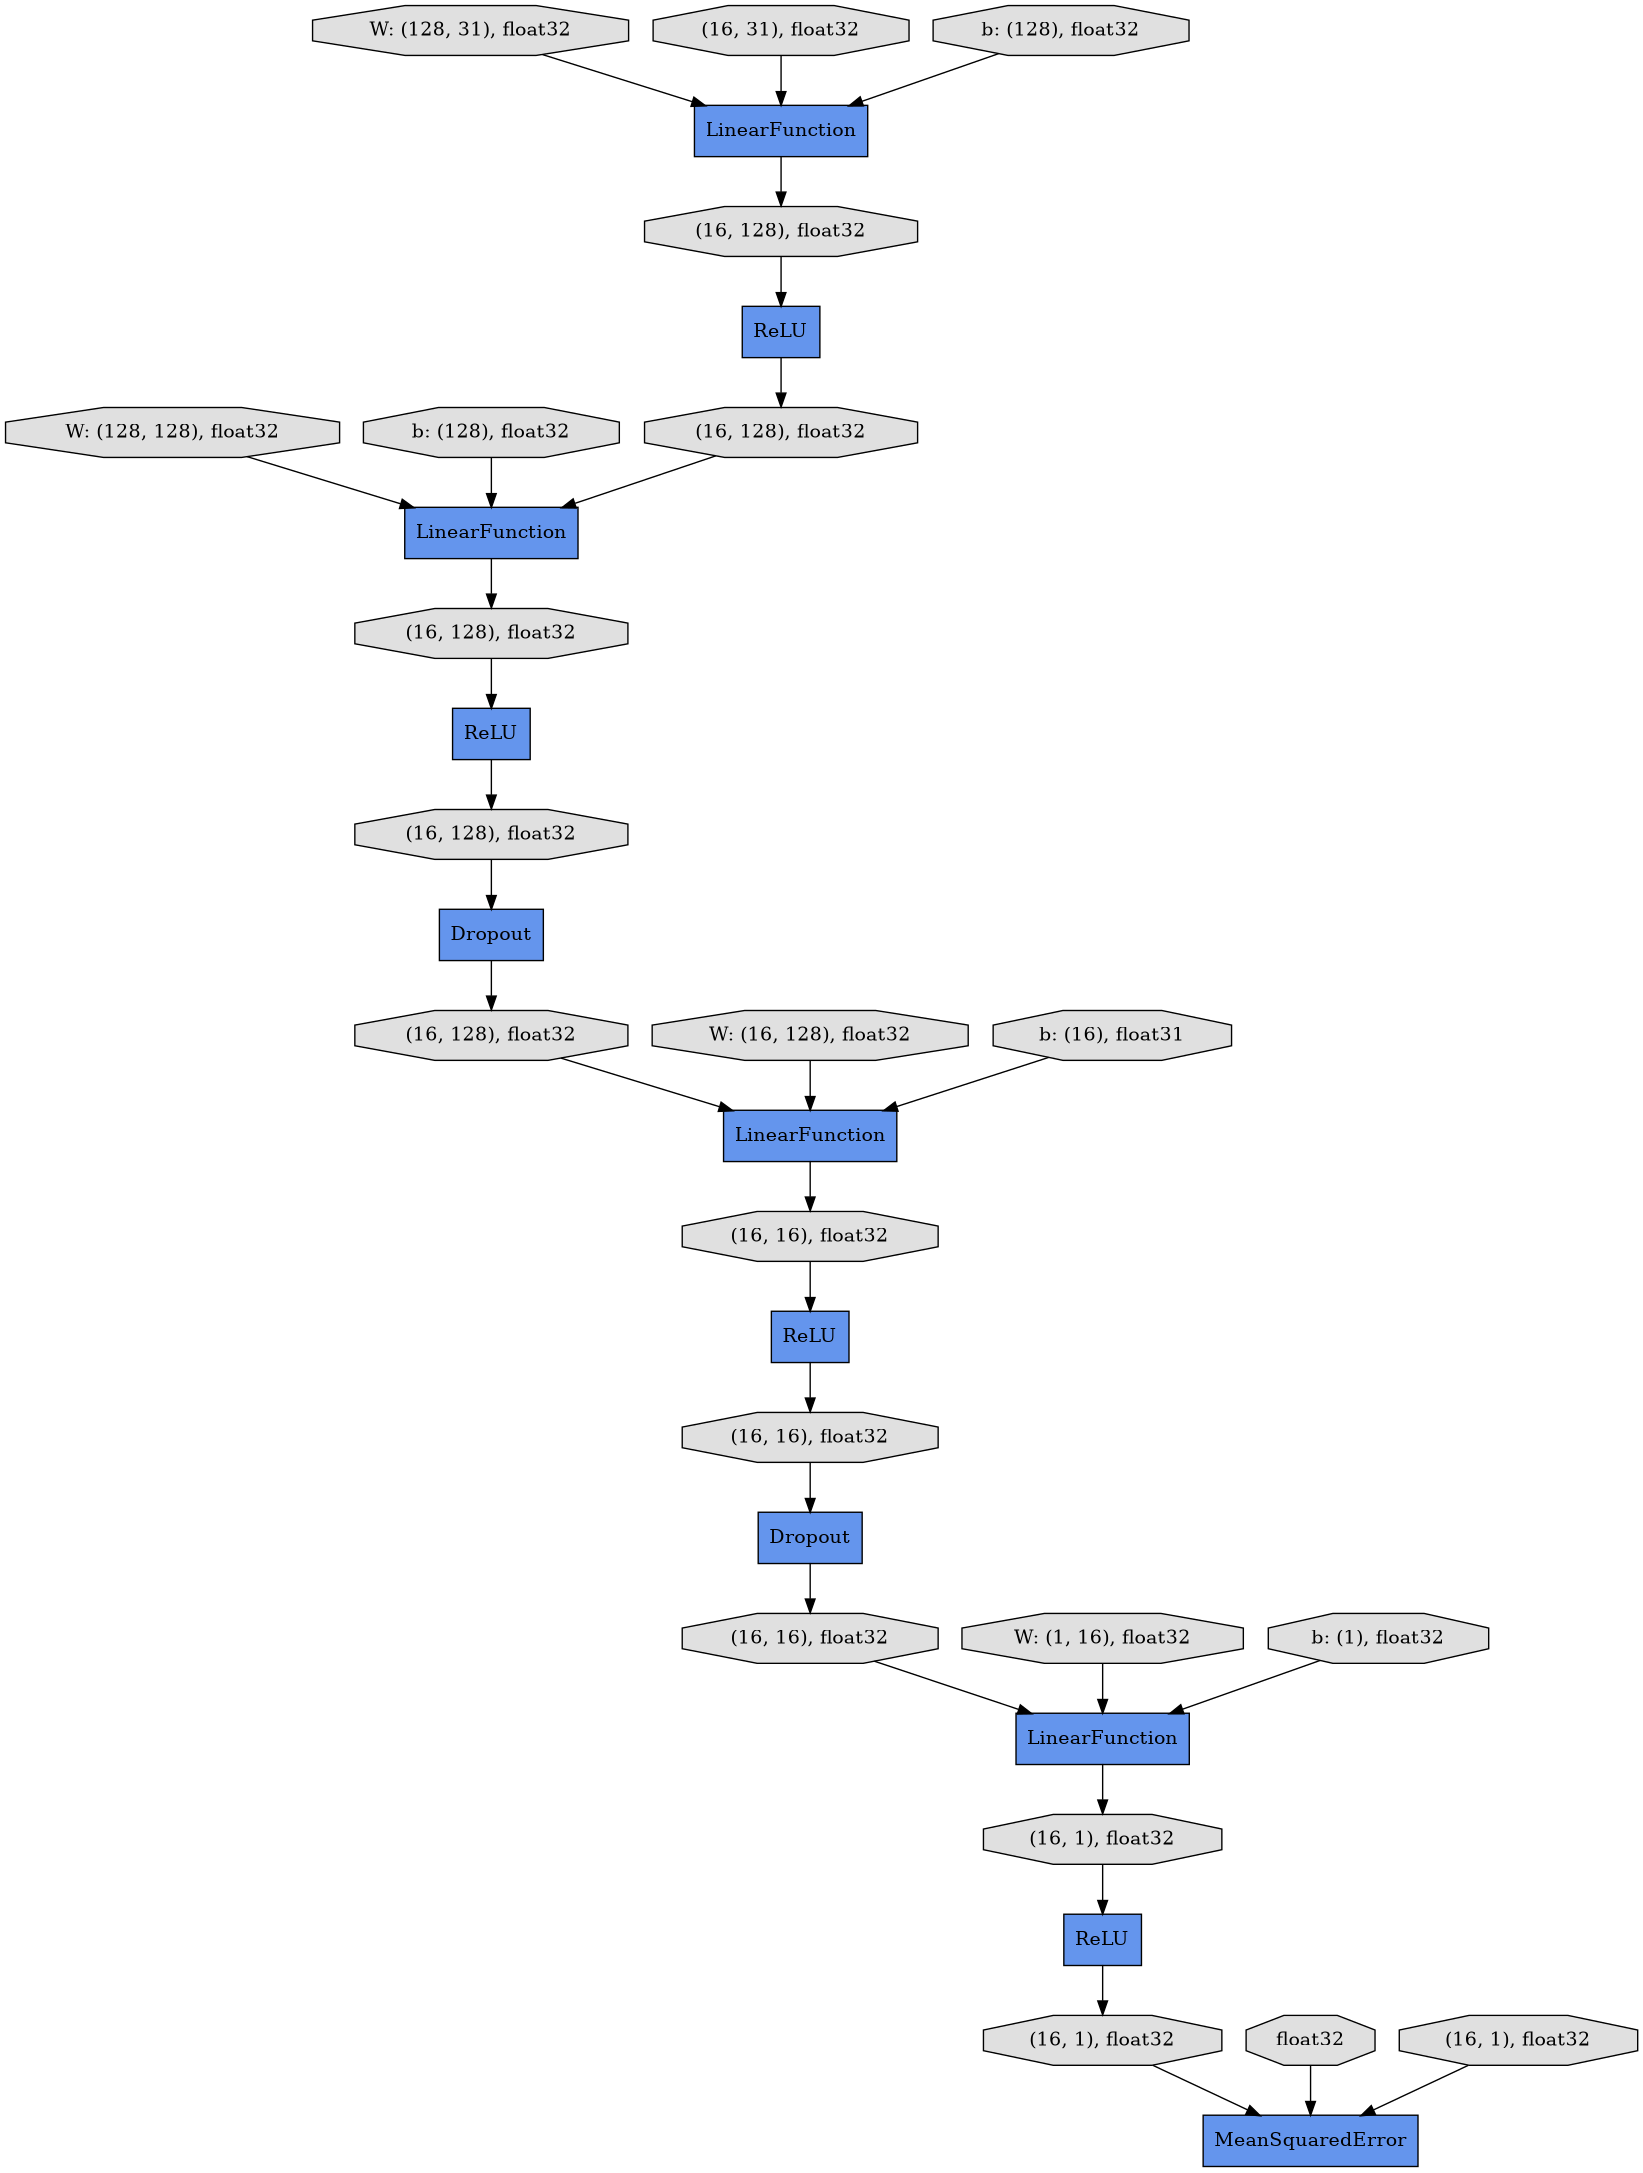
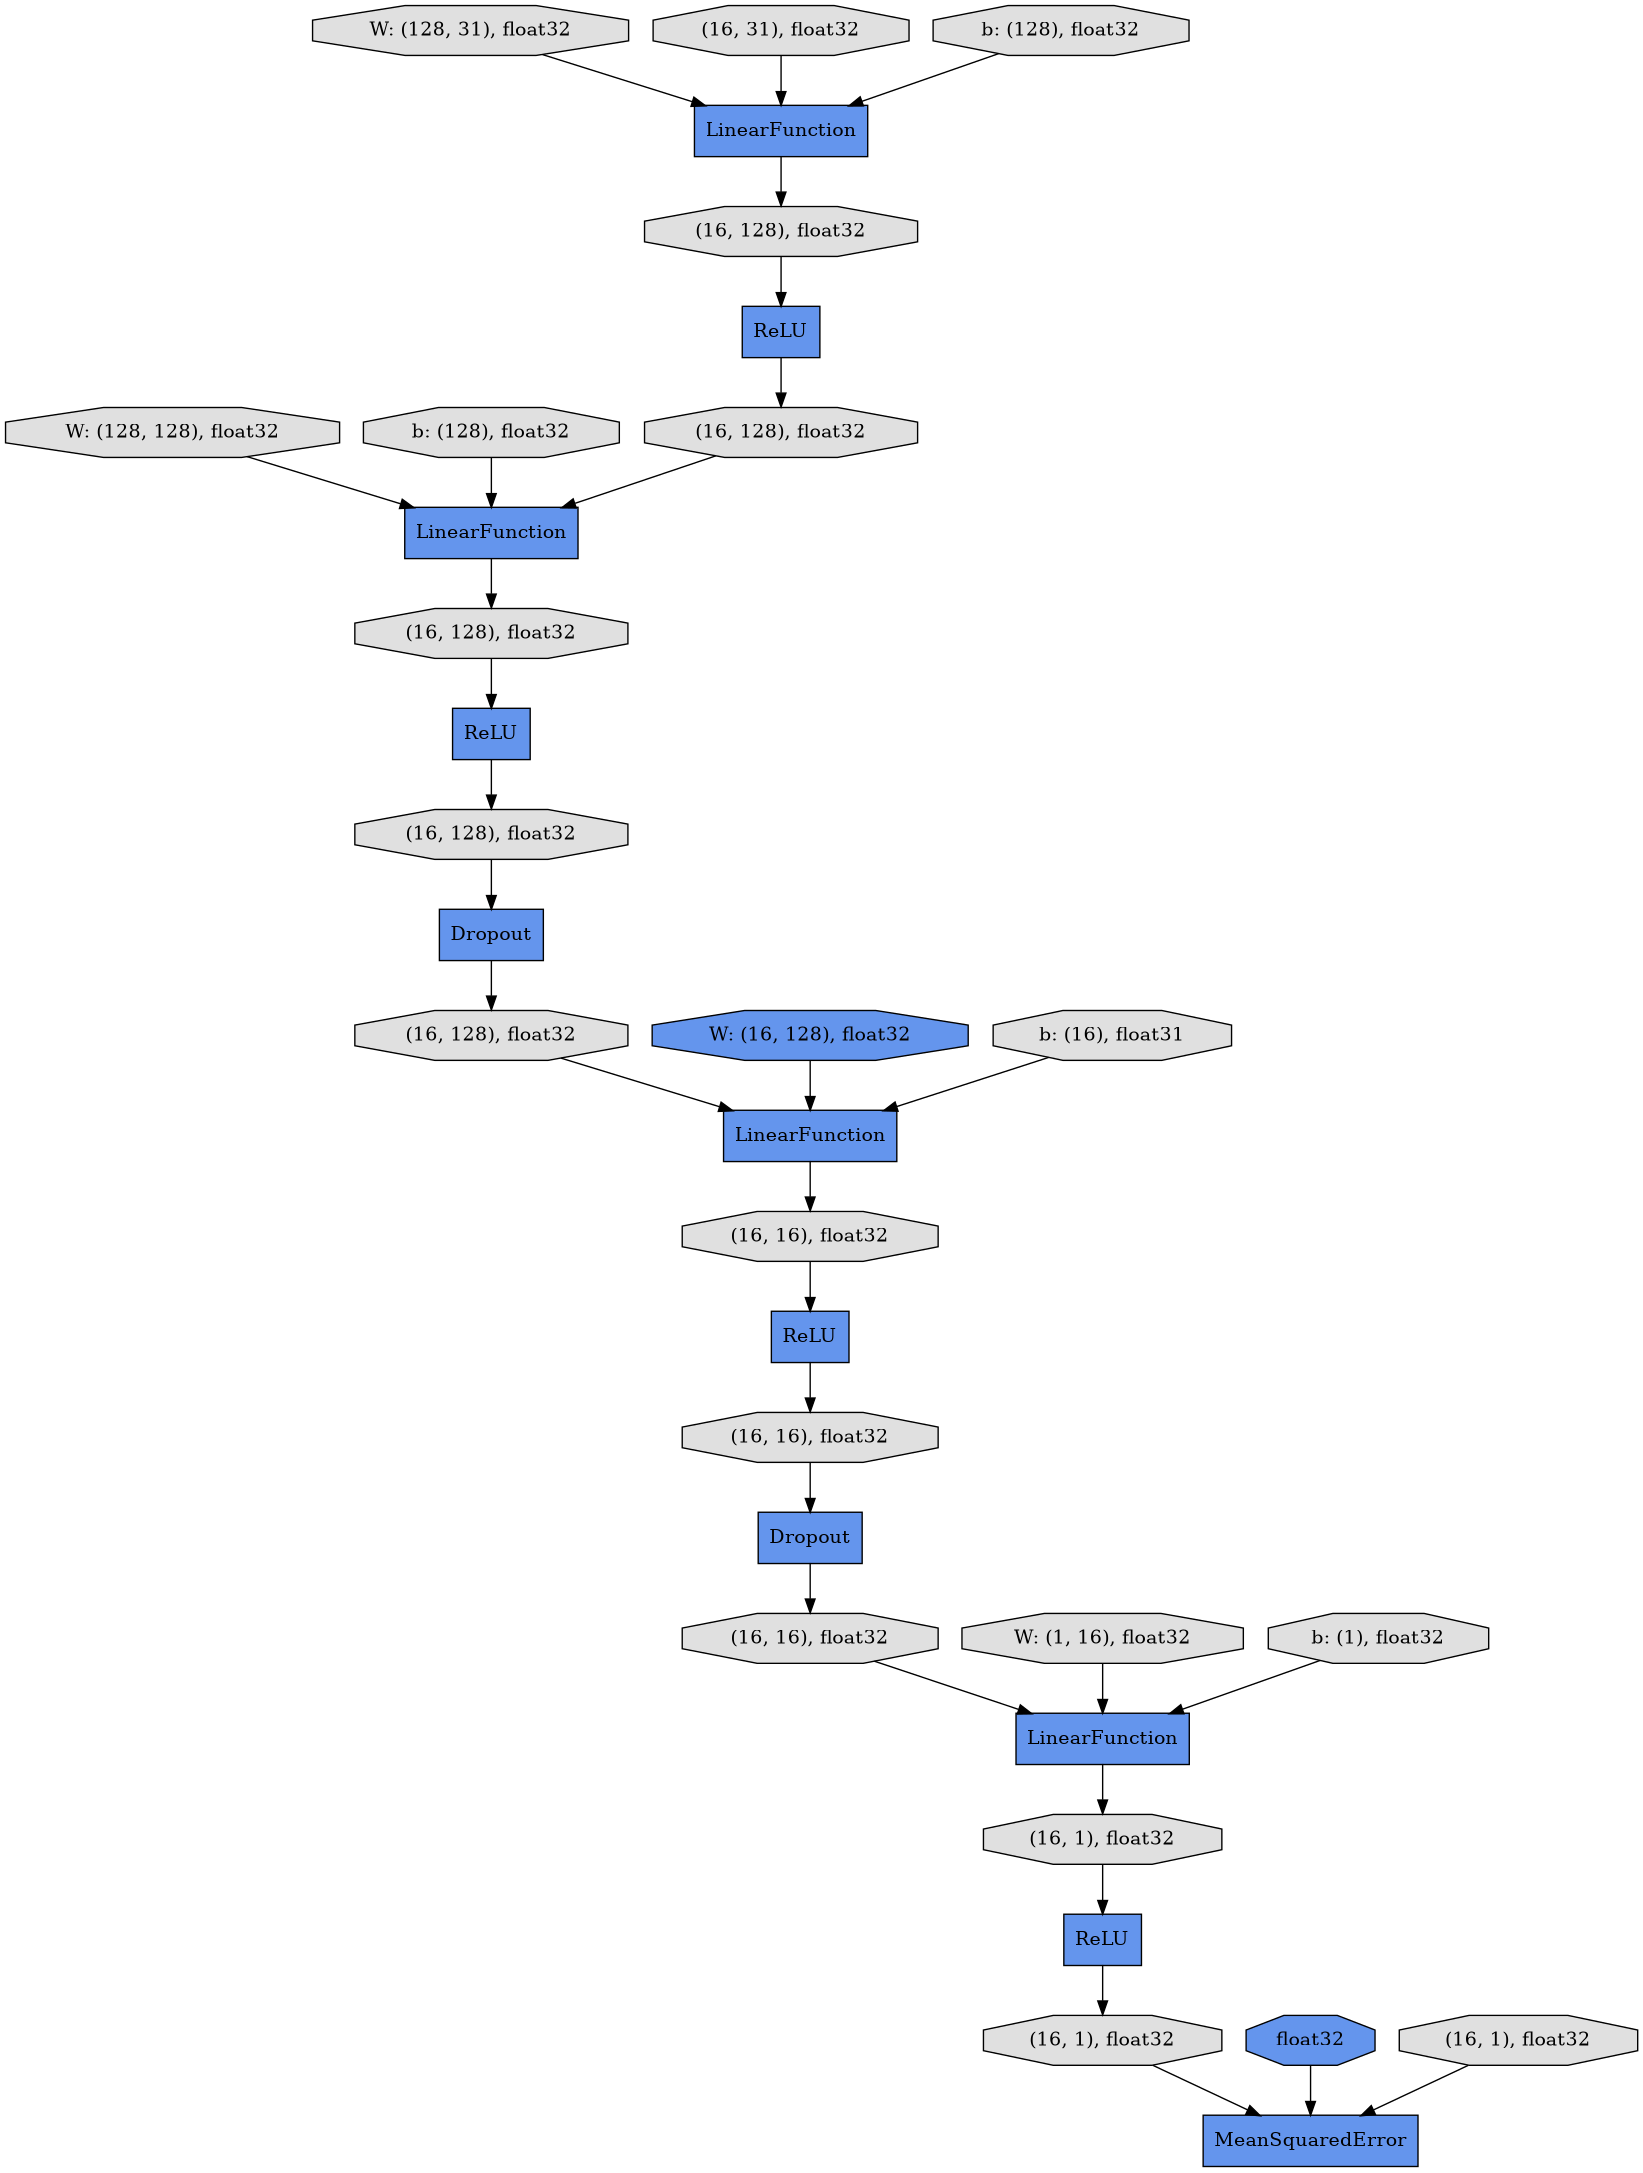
(810, 1035) -> (810, 1035)
(1311, 2040) -> (1311, 2040)
